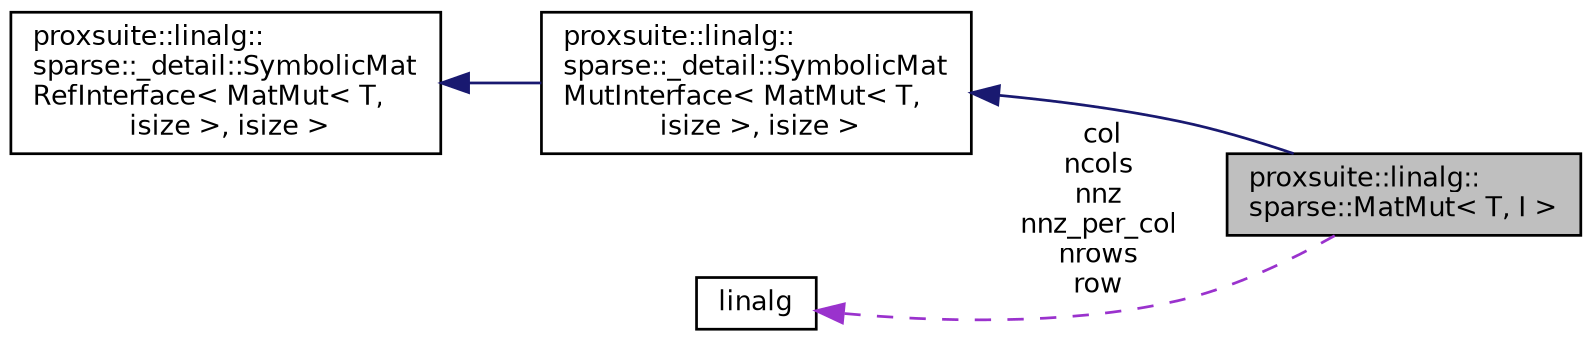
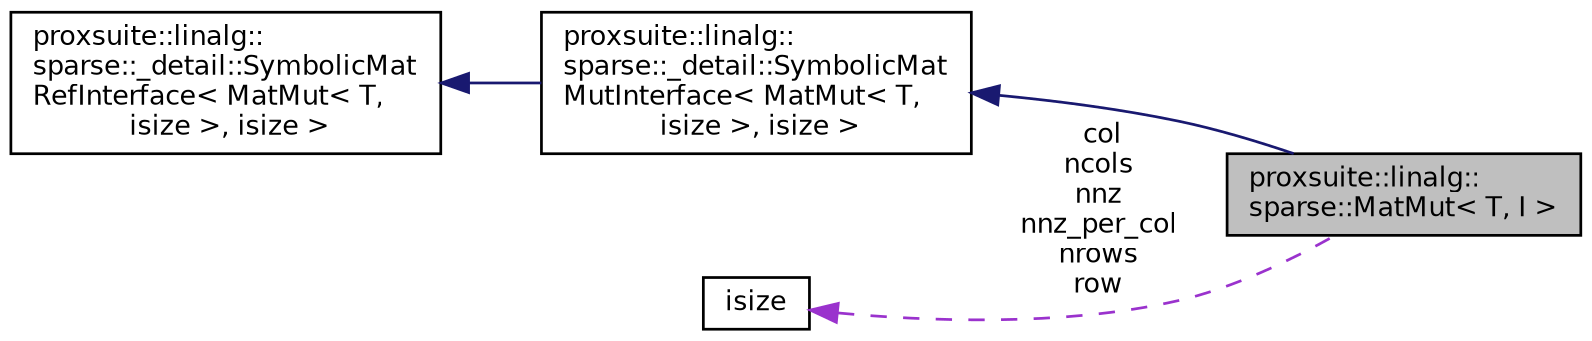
(756, 303) -> (756, 303)
